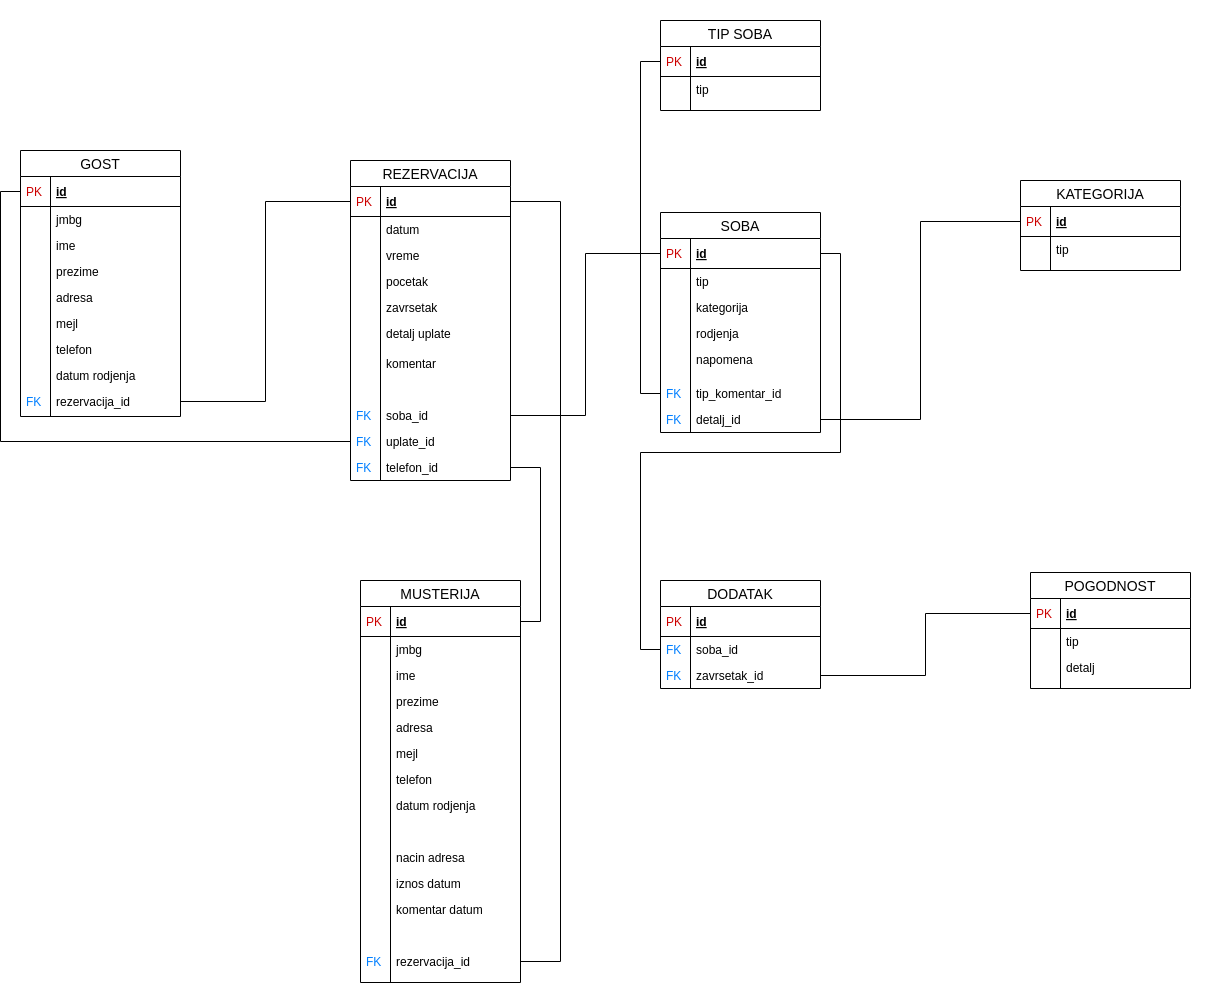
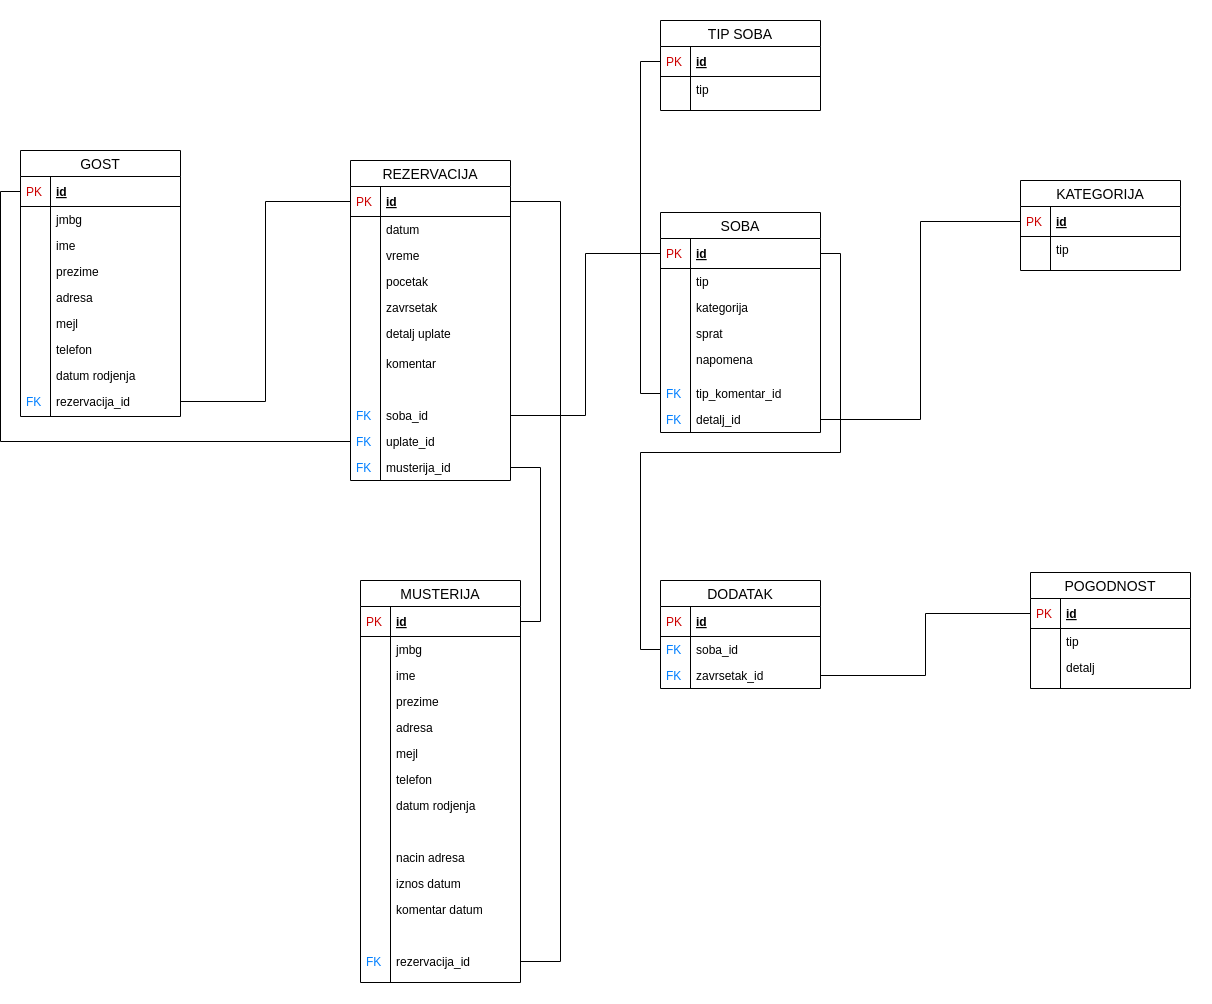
(723, 334) -> (713, 334)
(416, 468) -> (423, 468)
